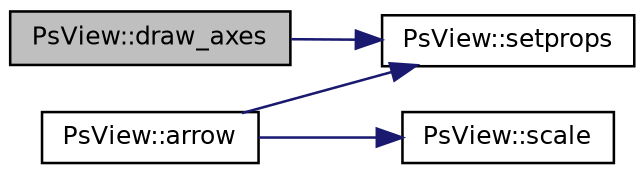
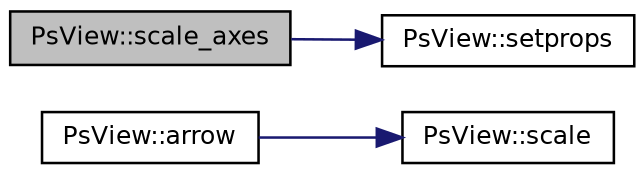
(150, 38) -> (150, 38)
(317, 93) -> none
